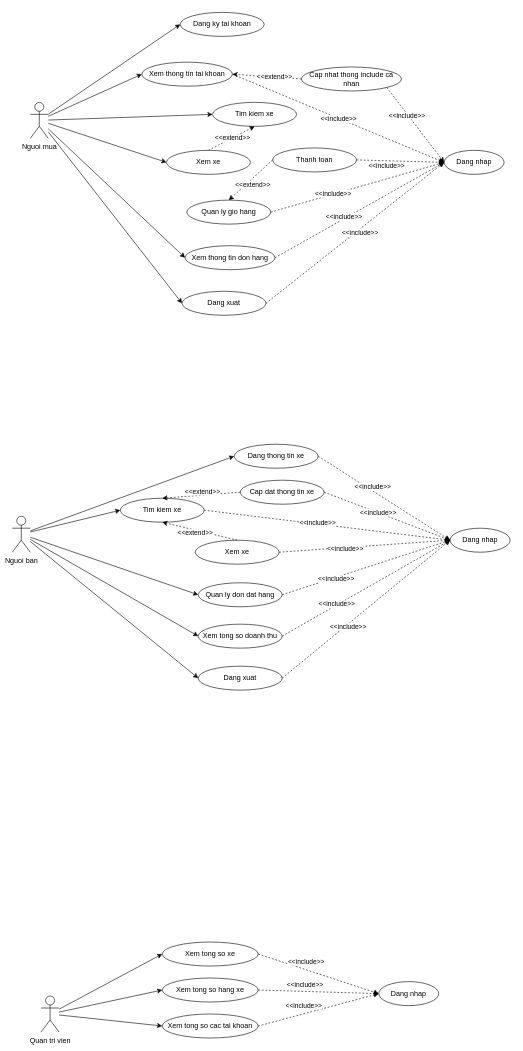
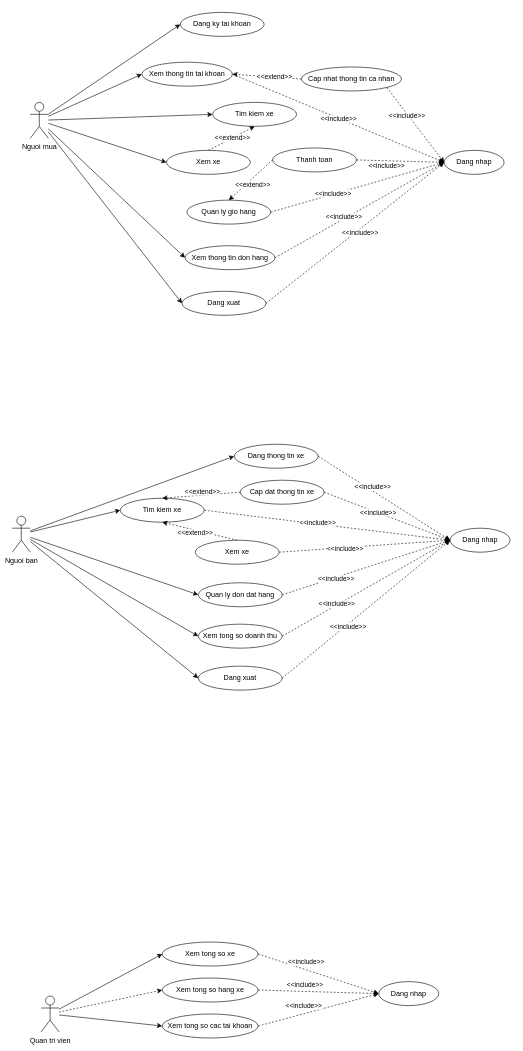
(352, 79) -> (352, 79)
(108, 1002) -> (108, 1002)
